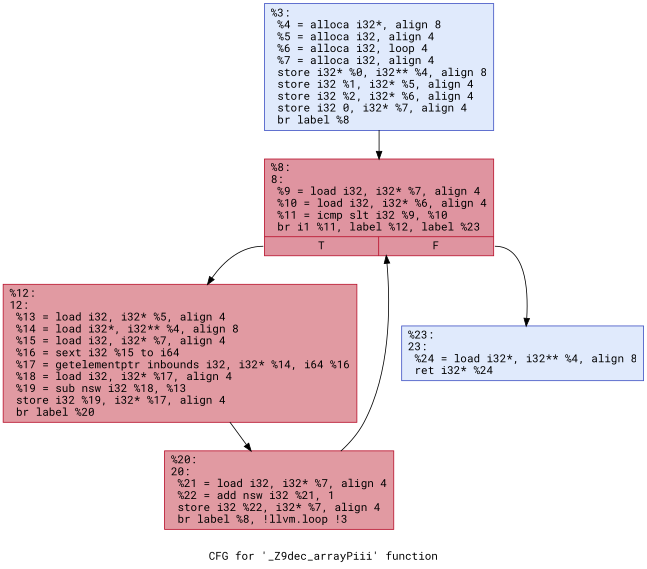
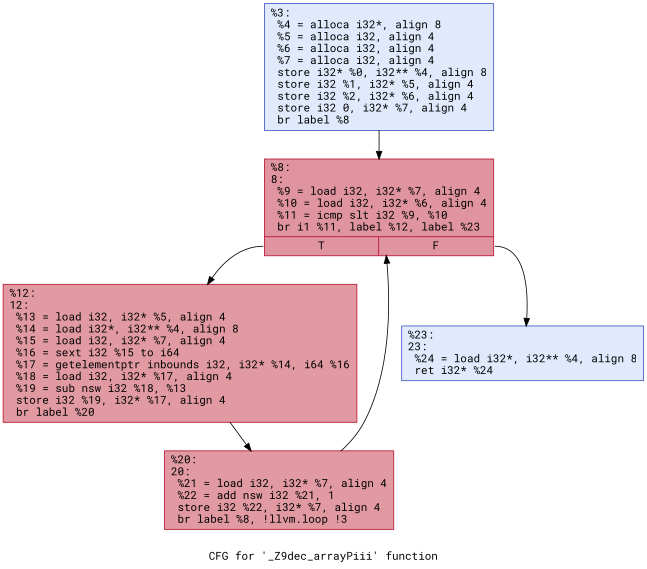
(350, 49) -> (353, 49)
